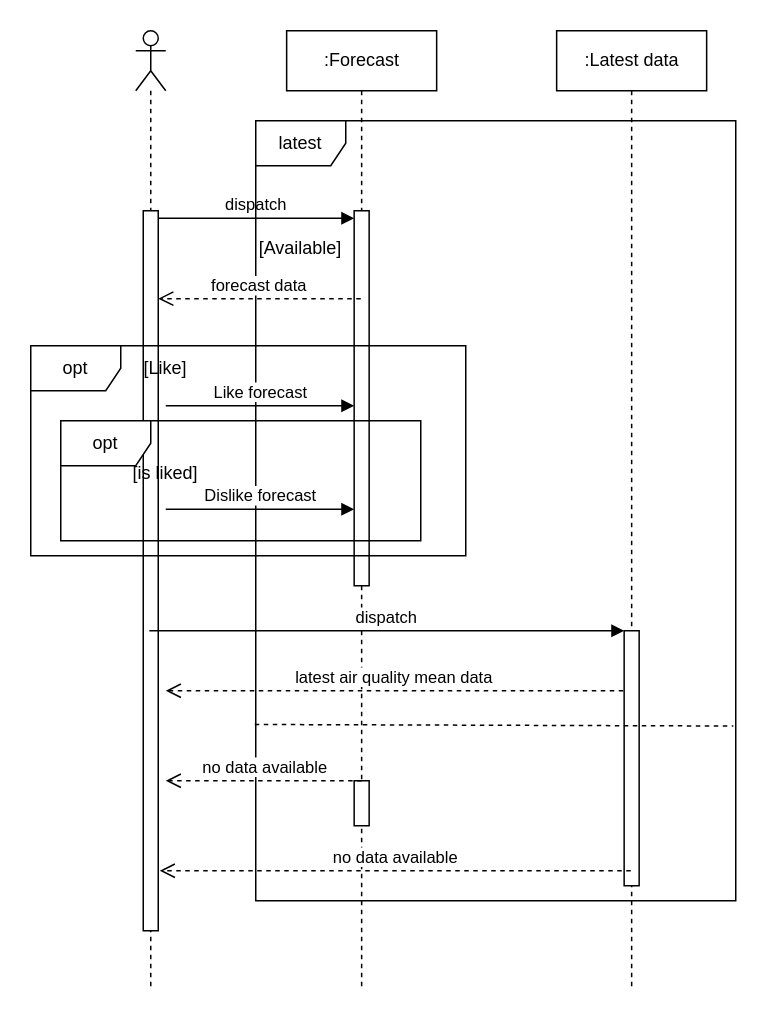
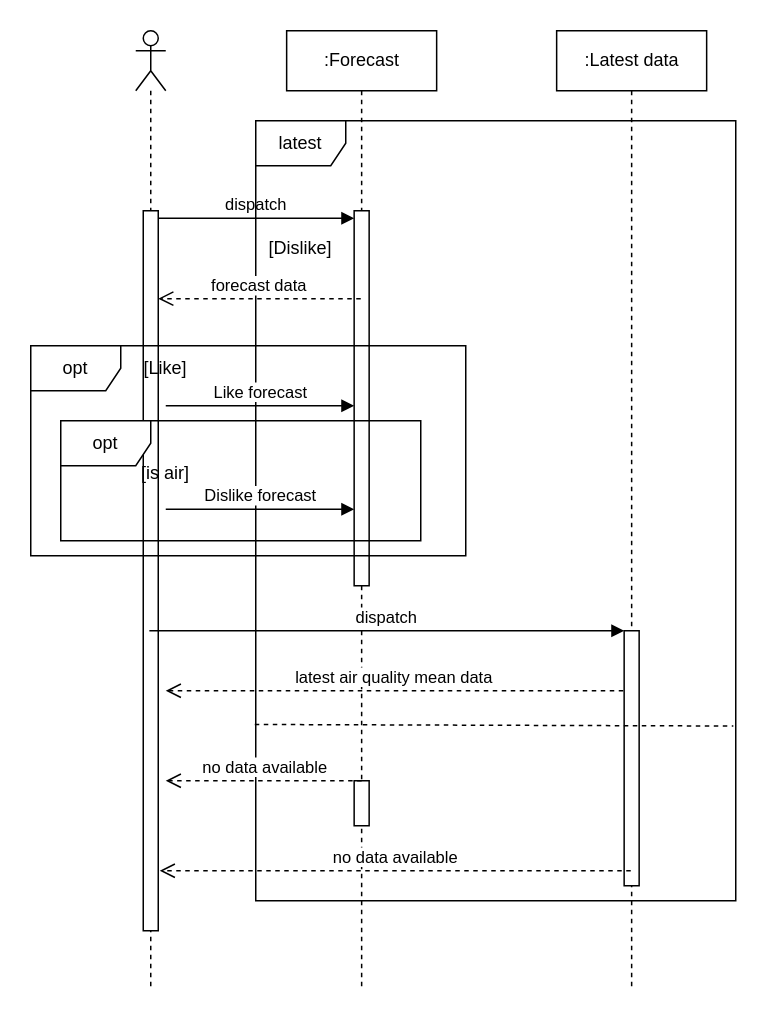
(301, 248) -> (301, 248)
(166, 473) -> (166, 473)
